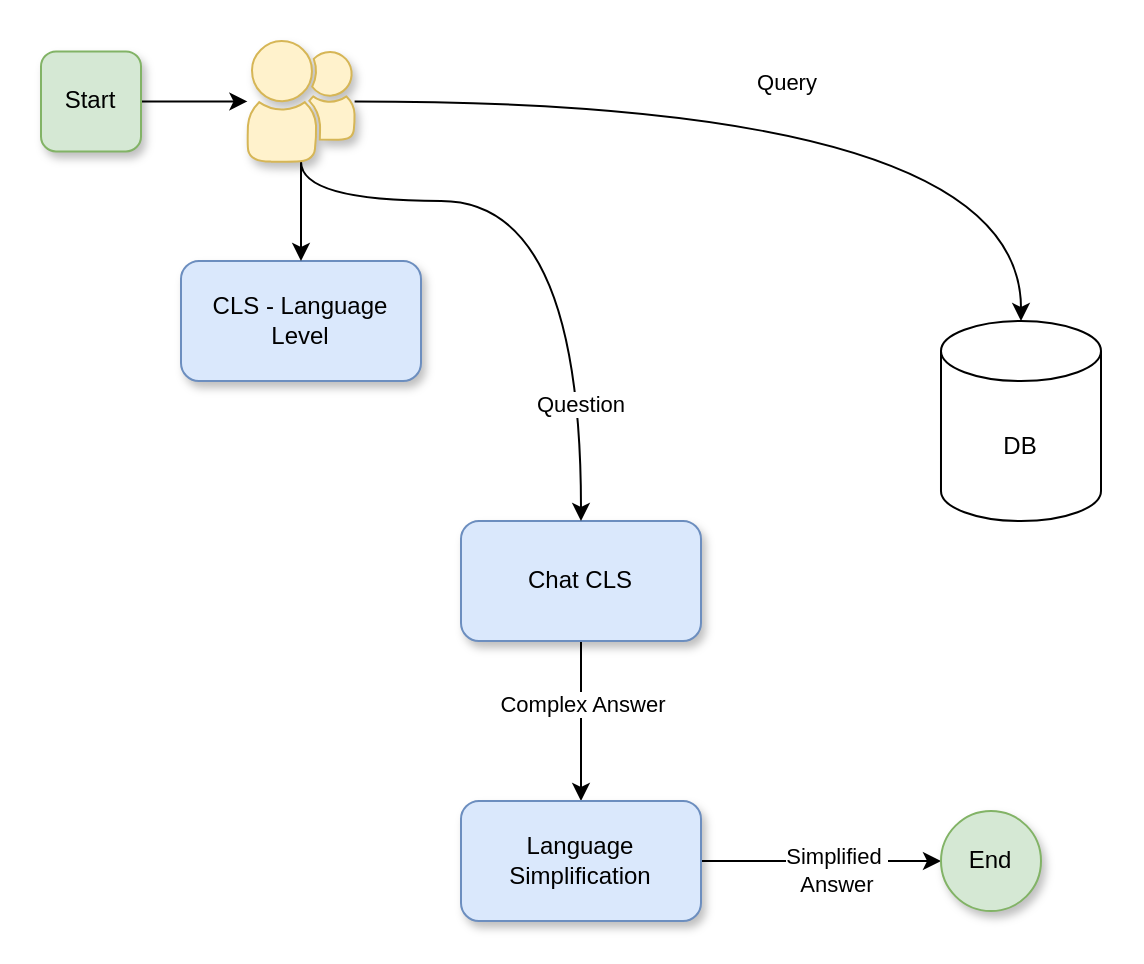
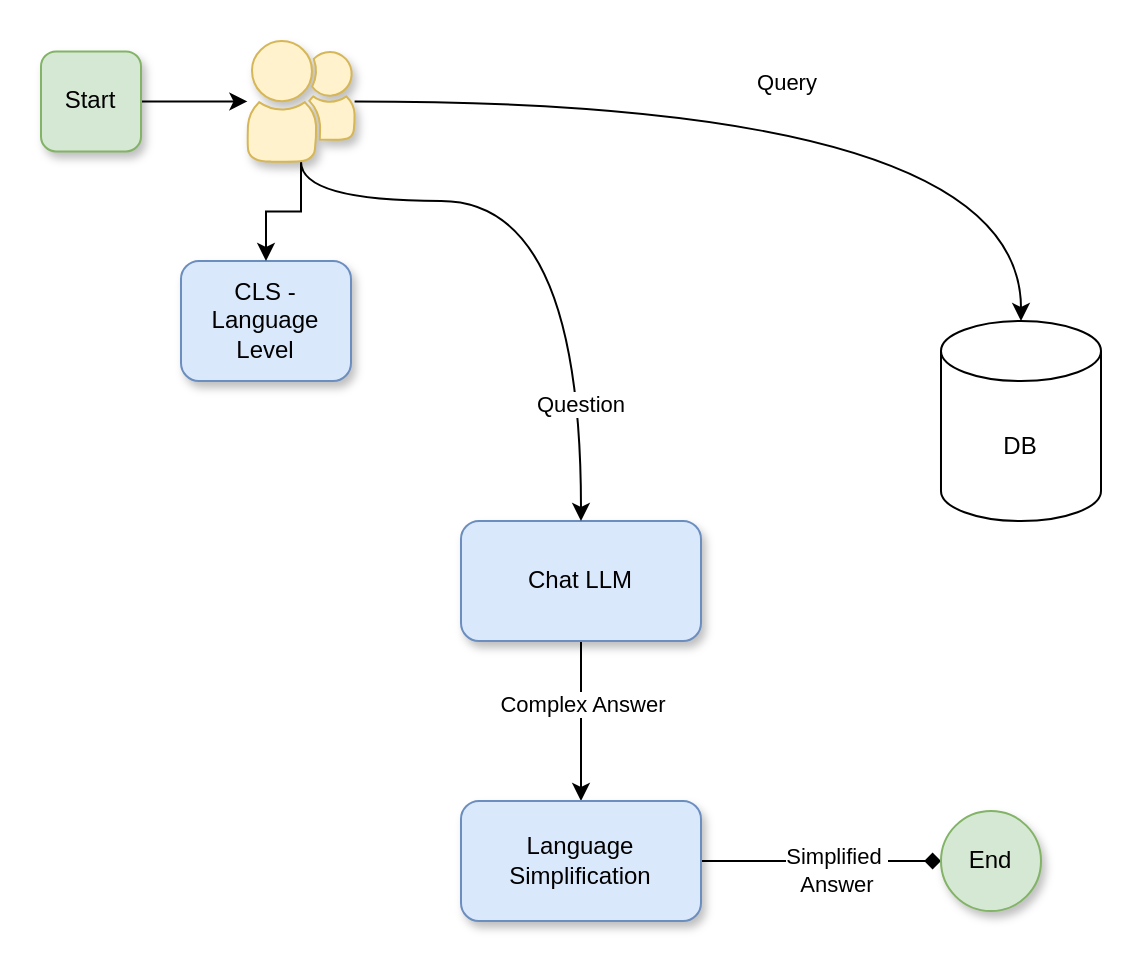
(301, 321) -> (266, 321)
(581, 581) -> (581, 581)
(925, 861) -> (924, 861)
